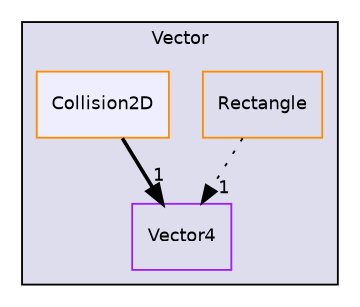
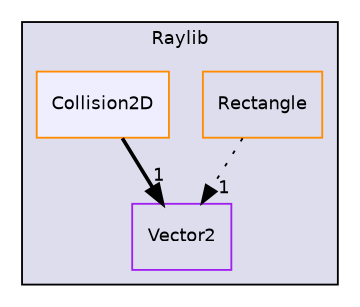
(180, 39) -> (180, 39)
(182, 237) -> (182, 237)
